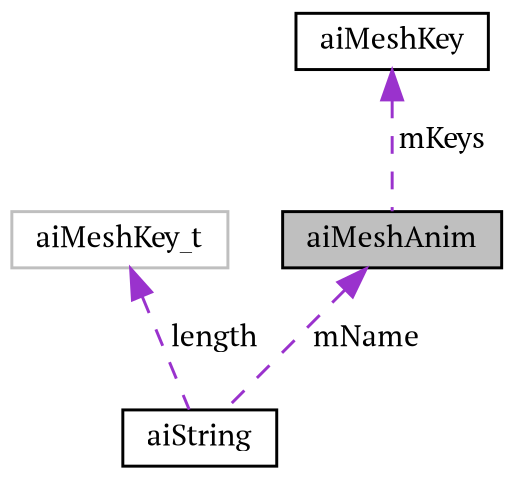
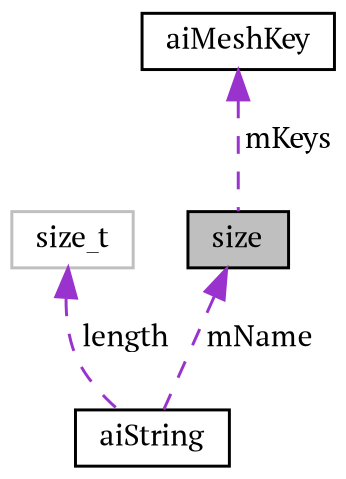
(120, 240) -> (73, 240)
(392, 240) -> (238, 240)
